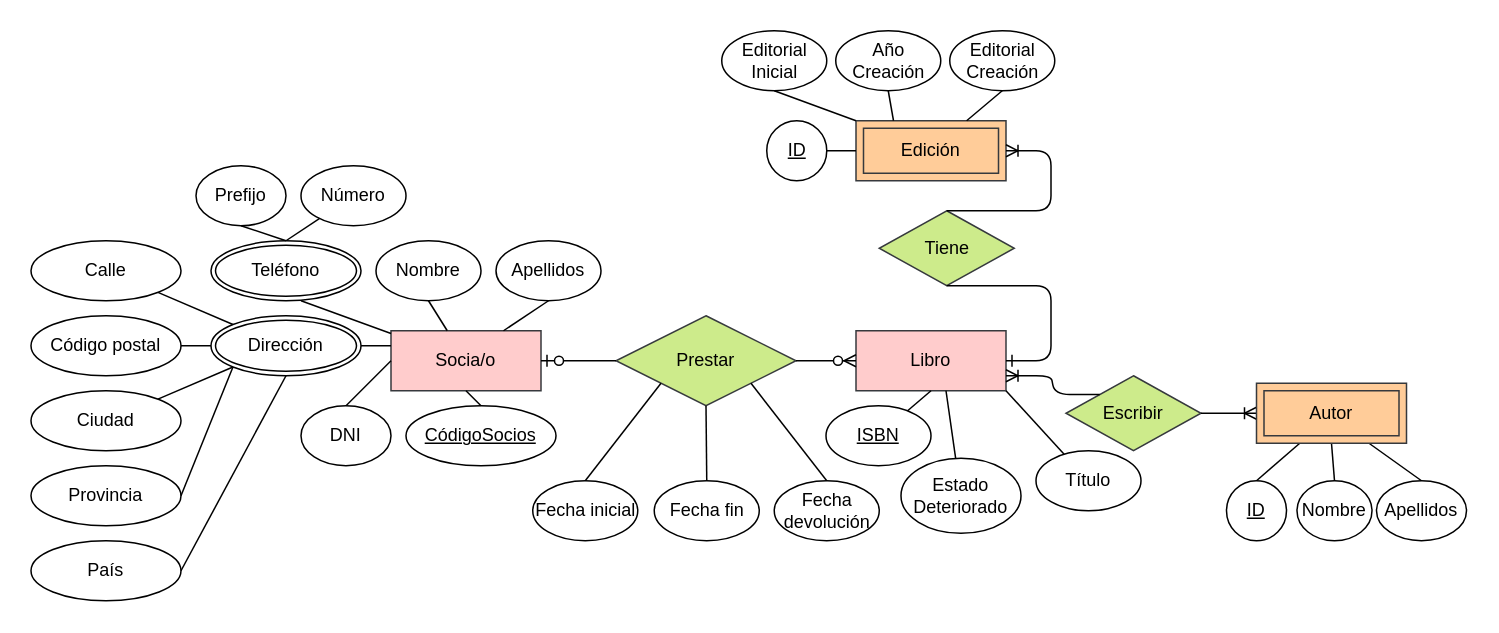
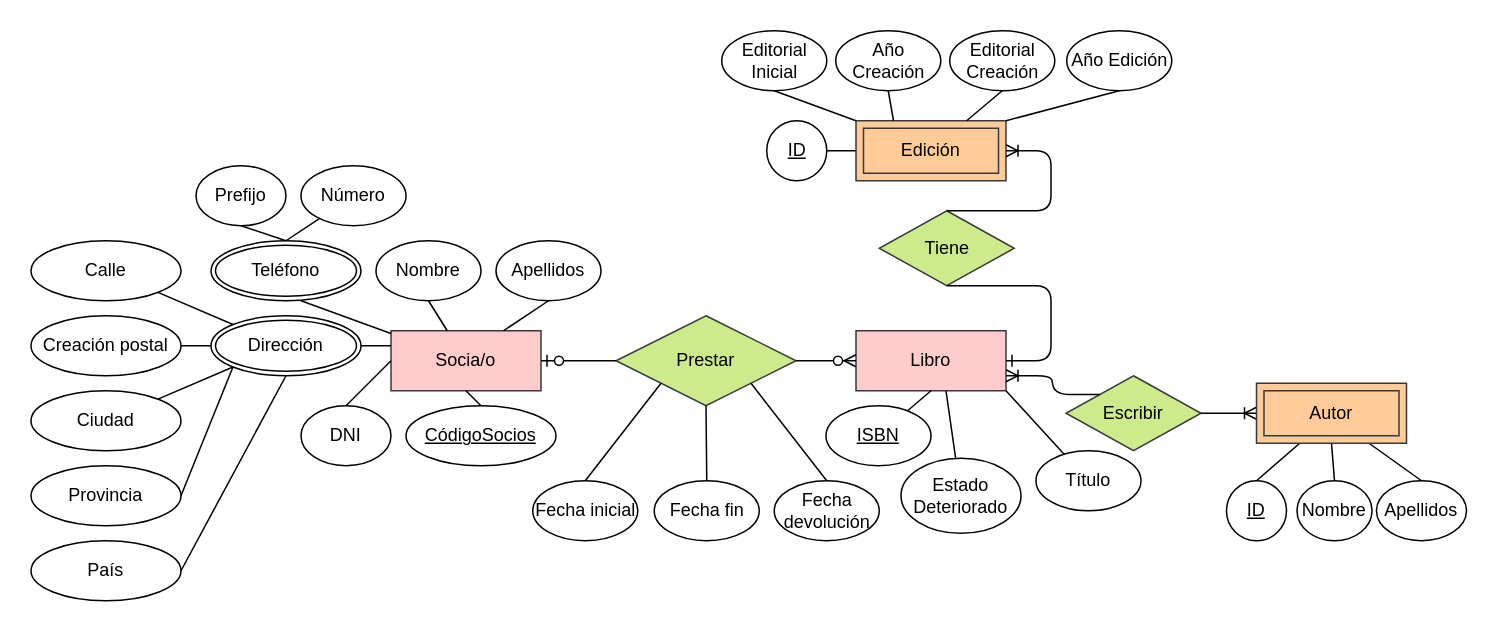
none -> (1119, 61)
none -> (1063, 106)
(106, 346) -> (106, 346)
